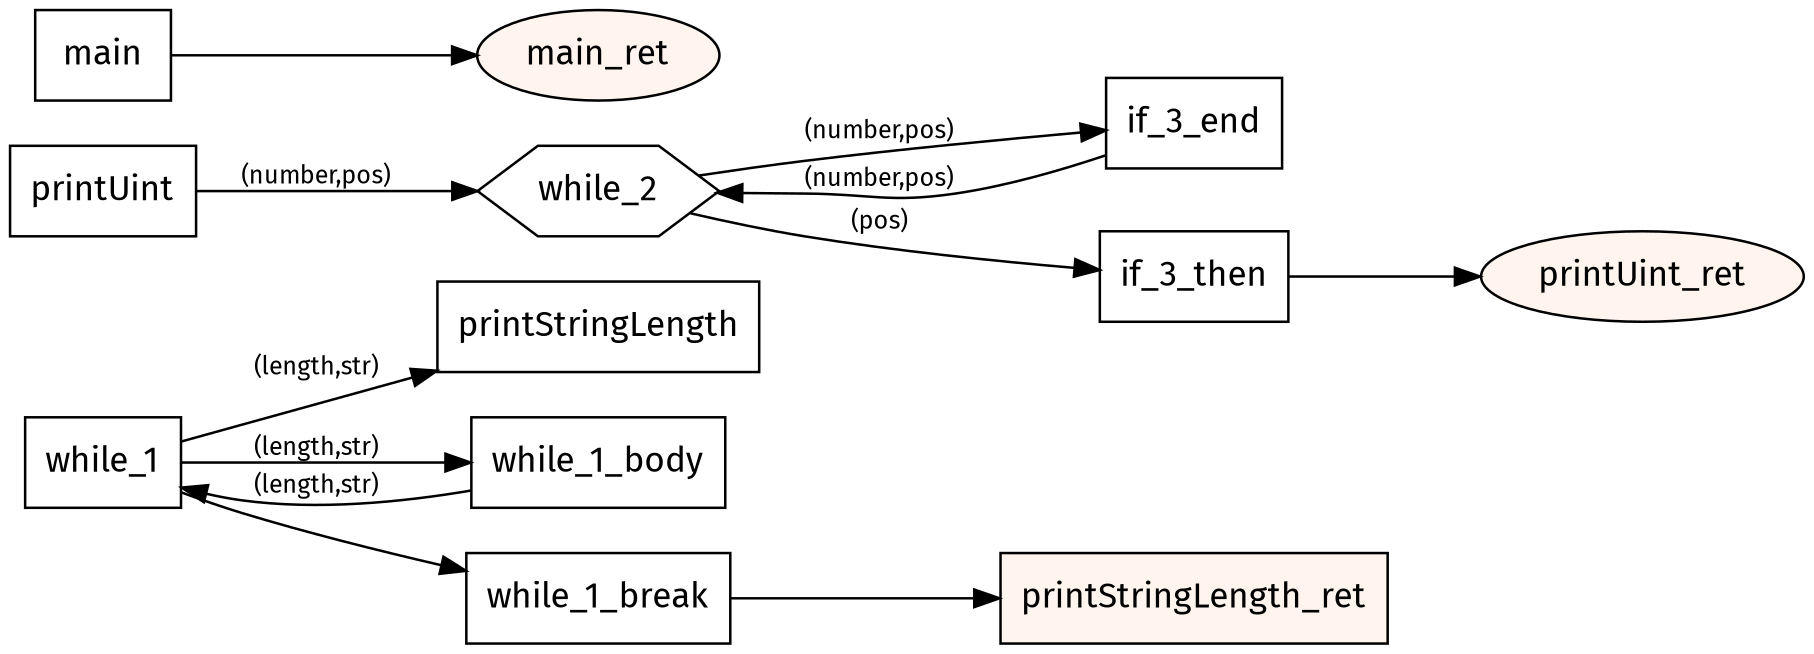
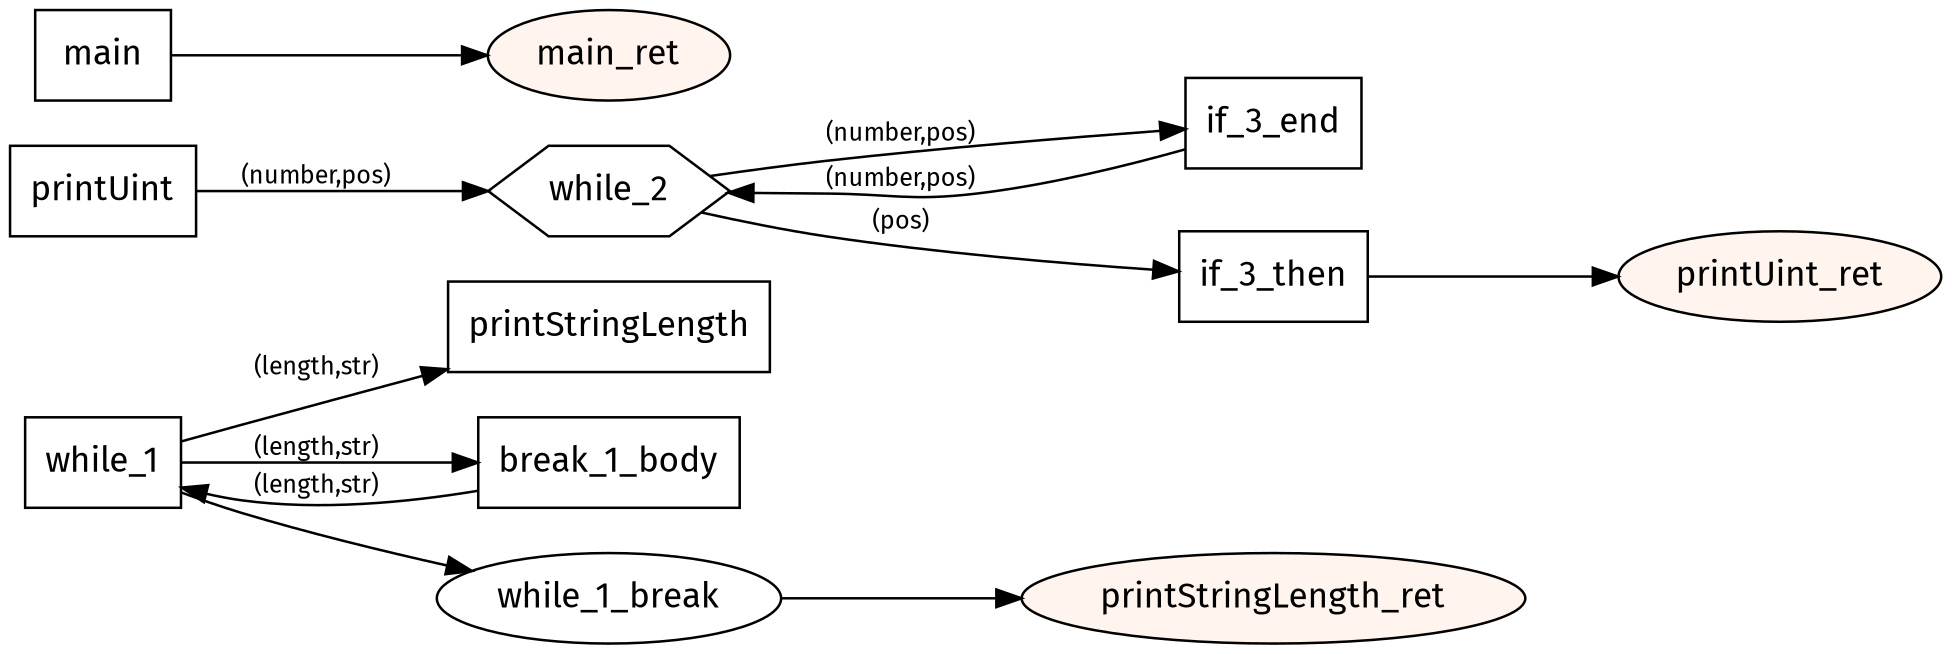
(598, 463) -> (609, 463)
(598, 598) -> (609, 598)
(1194, 598) -> (1273, 598)
